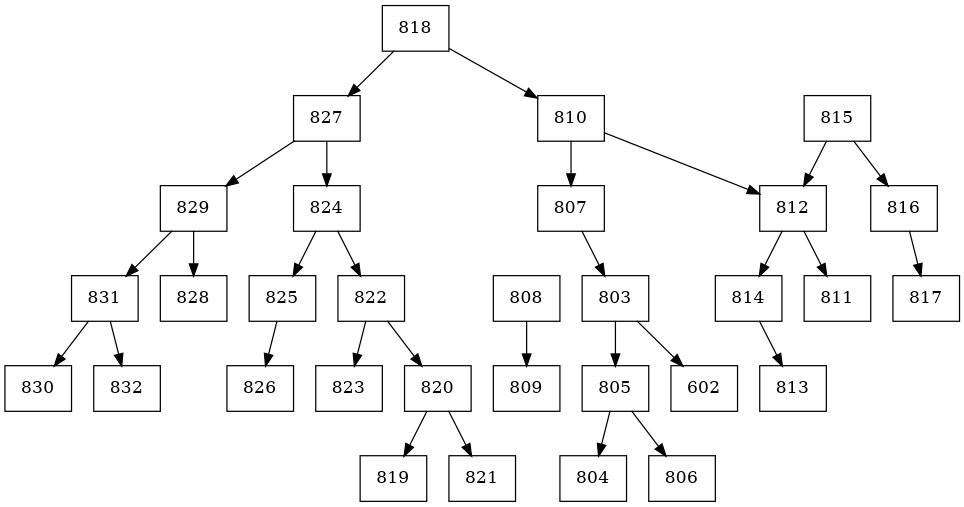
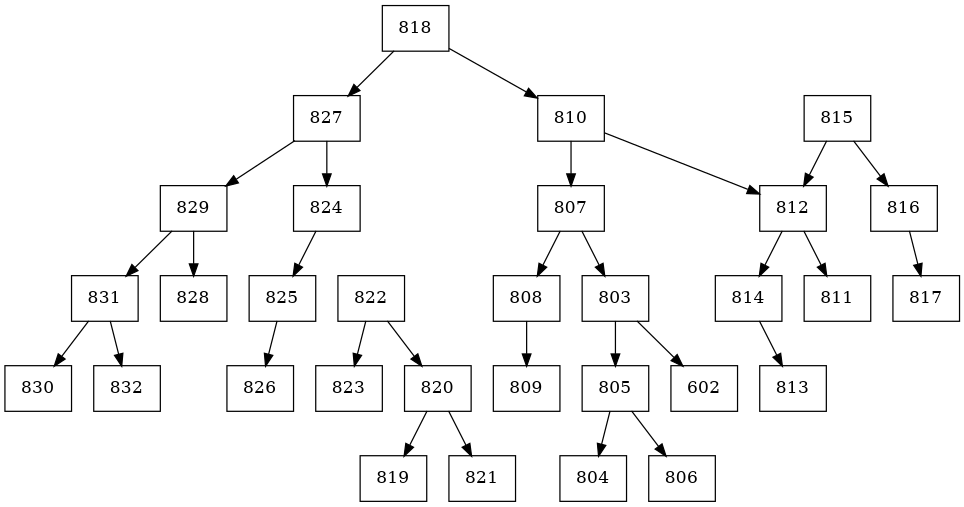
(346, 248) -> none
none -> (552, 248)
